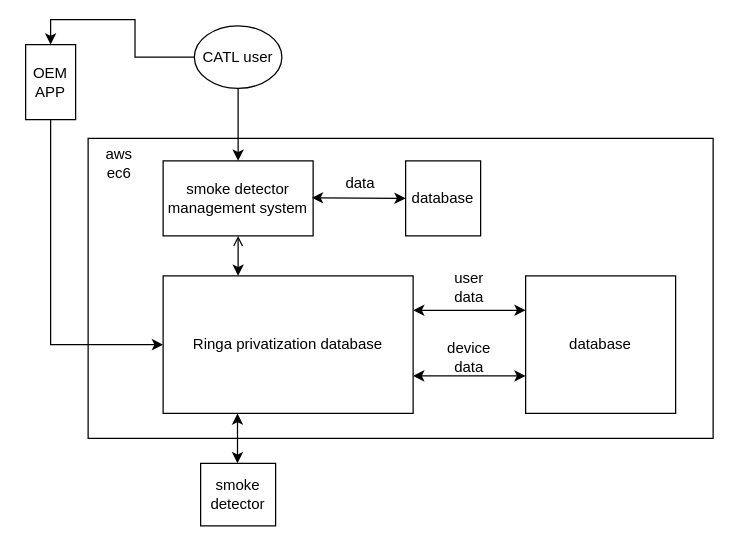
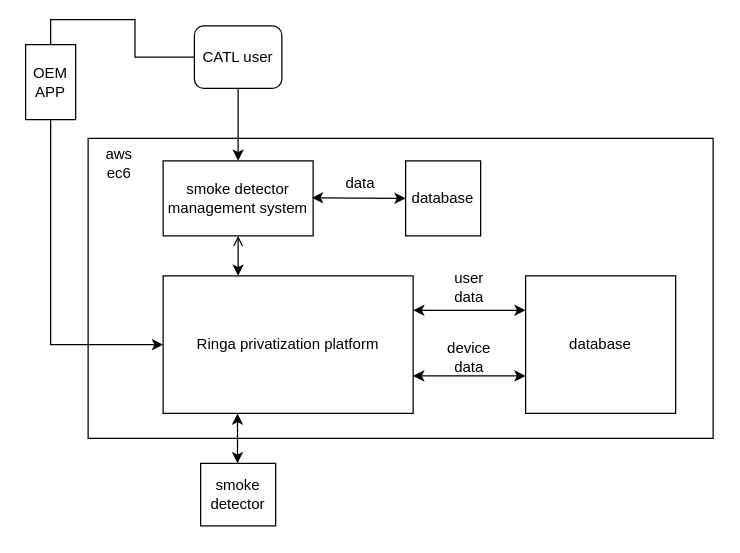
(51, 34) -> (51, 37)
(238, 57) -> (238, 57)
(288, 344) -> (288, 344)
